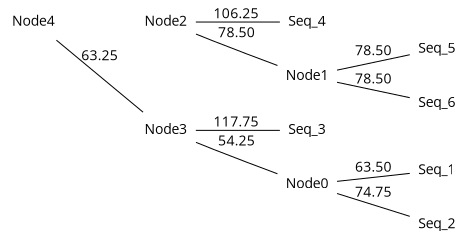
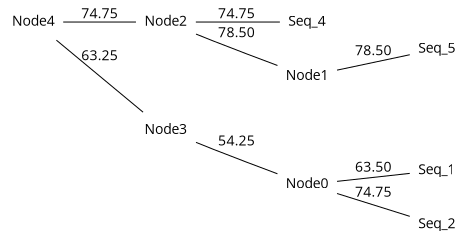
(237, 15) -> (237, 15)
none -> (100, 22)
(437, 103) -> none
(307, 130) -> none
